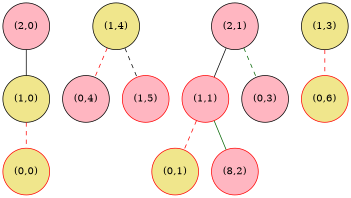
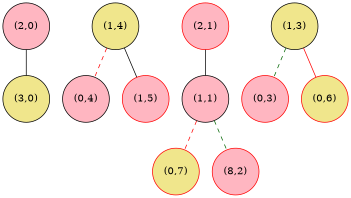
(235, 26) -> (205, 26)
(131, 63) -> (131, 63)
(250, 63) -> (280, 63)
(325, 63) -> (310, 63)
(26, 99) -> (26, 99)
(205, 99) -> (205, 99)
(265, 99) -> (265, 99)
(220, 135) -> (220, 135)
(26, 172) -> none
(175, 172) -> (176, 172)
